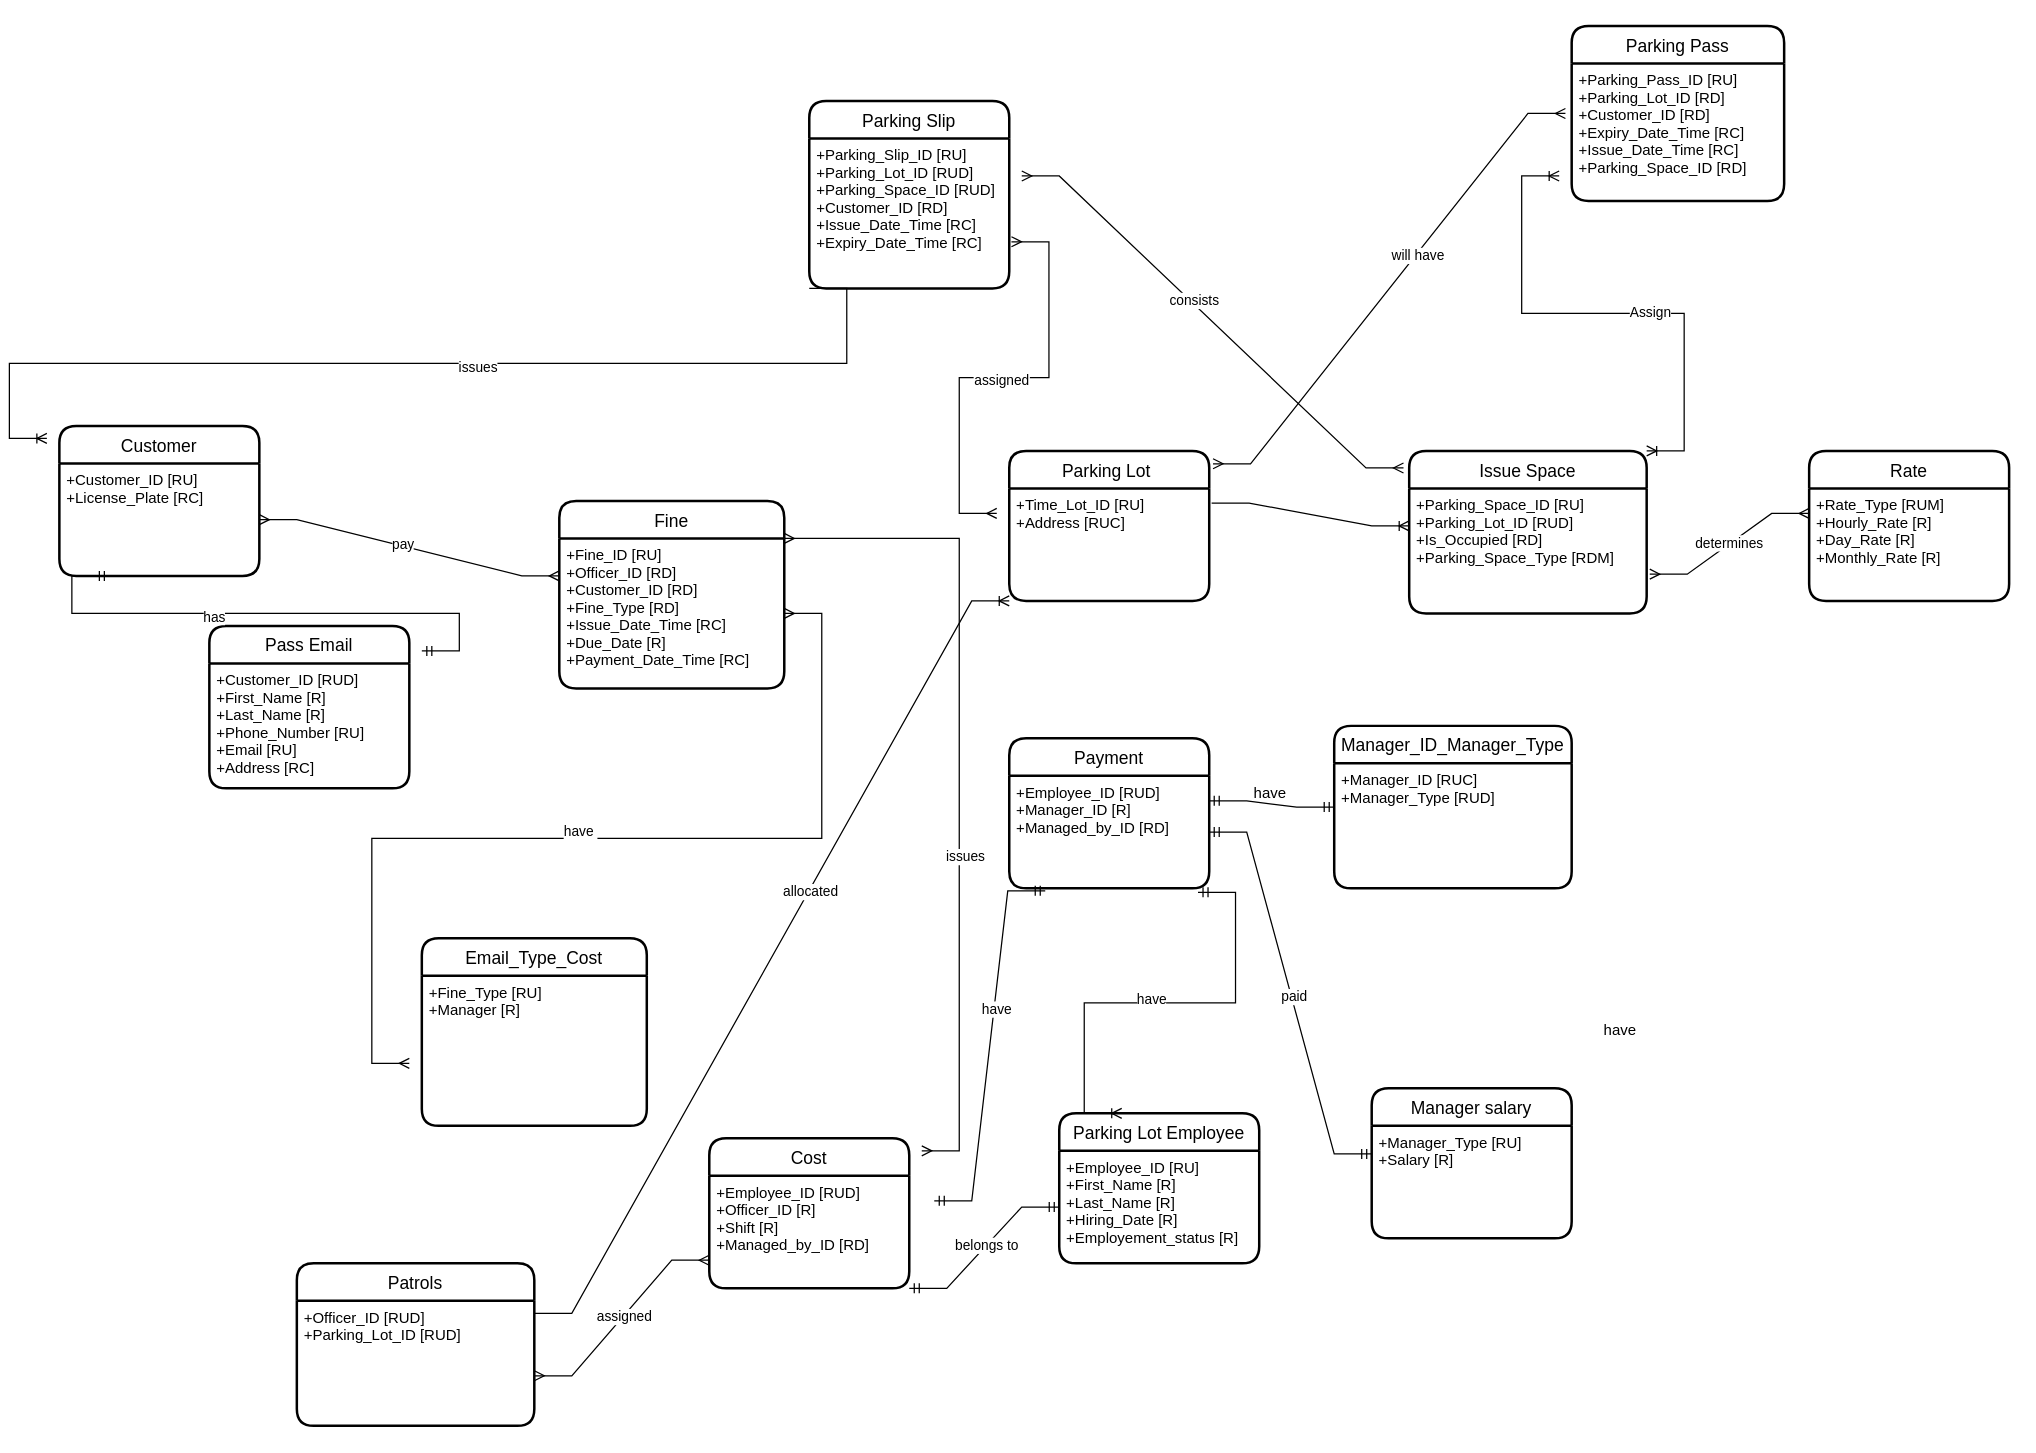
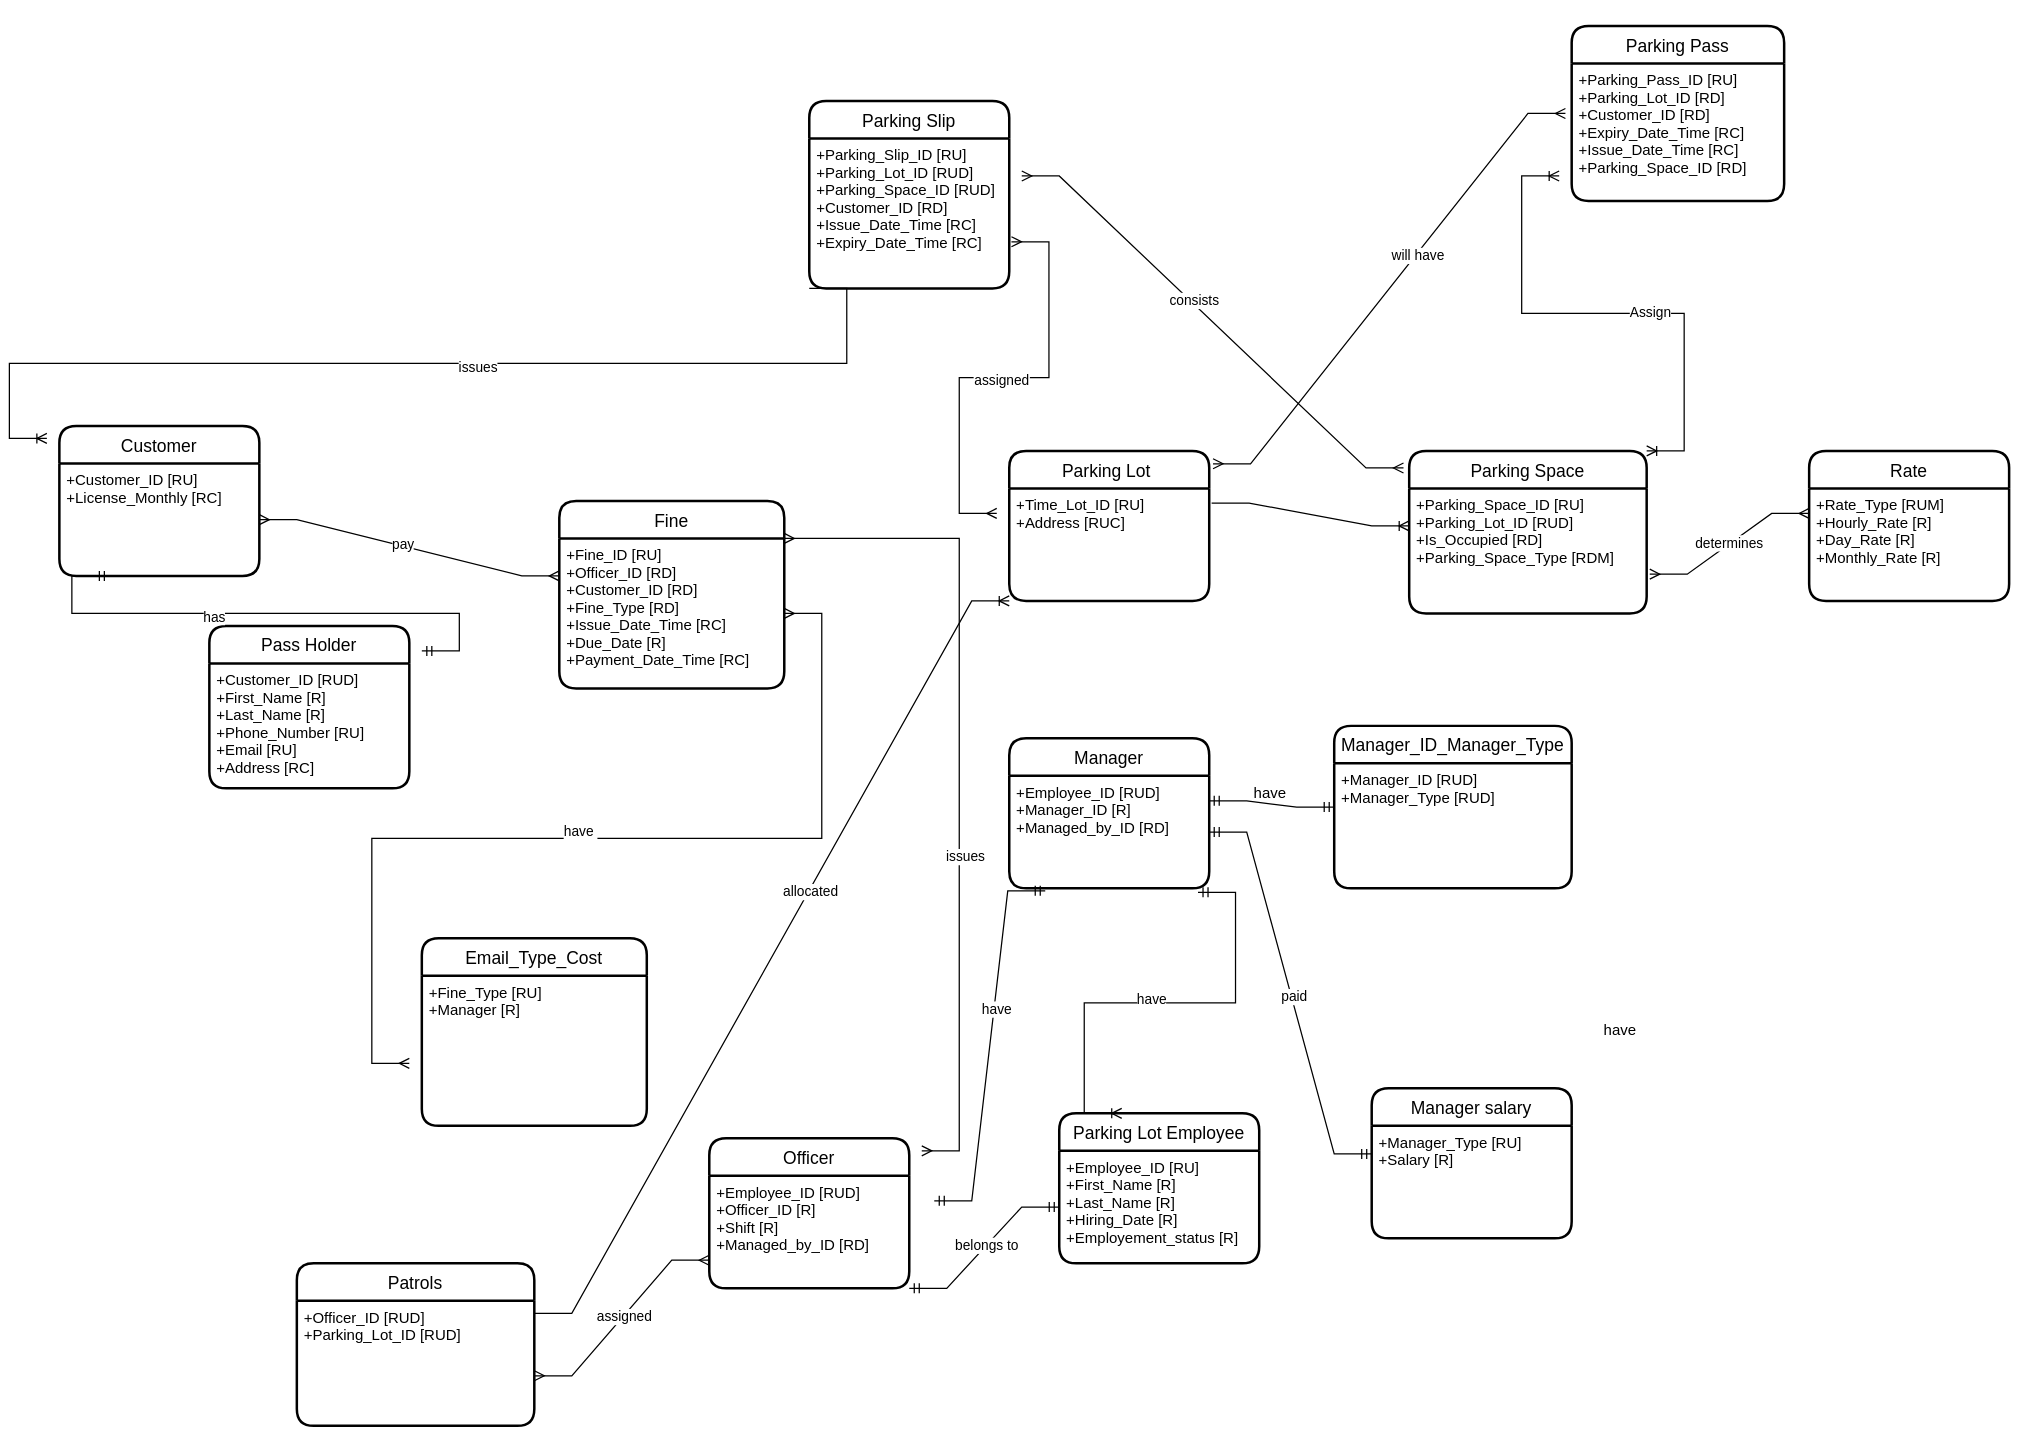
(1528, 470) -> (1528, 470)
(136, 480) -> (136, 480)
(309, 645) -> (309, 645)
(1109, 758) -> (1109, 758)
(1411, 780) -> (1411, 780)
(809, 1158) -> (809, 1158)
